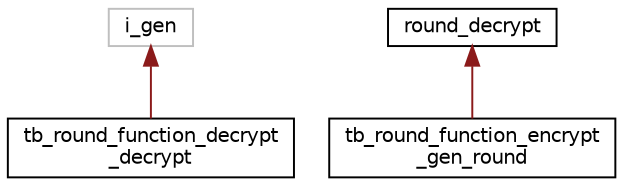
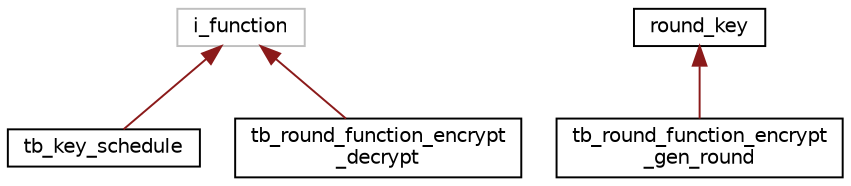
(151, 27) -> (241, 27)
(472, 27) -> (700, 27)
none -> (104, 148)
(151, 148) -> (378, 148)
